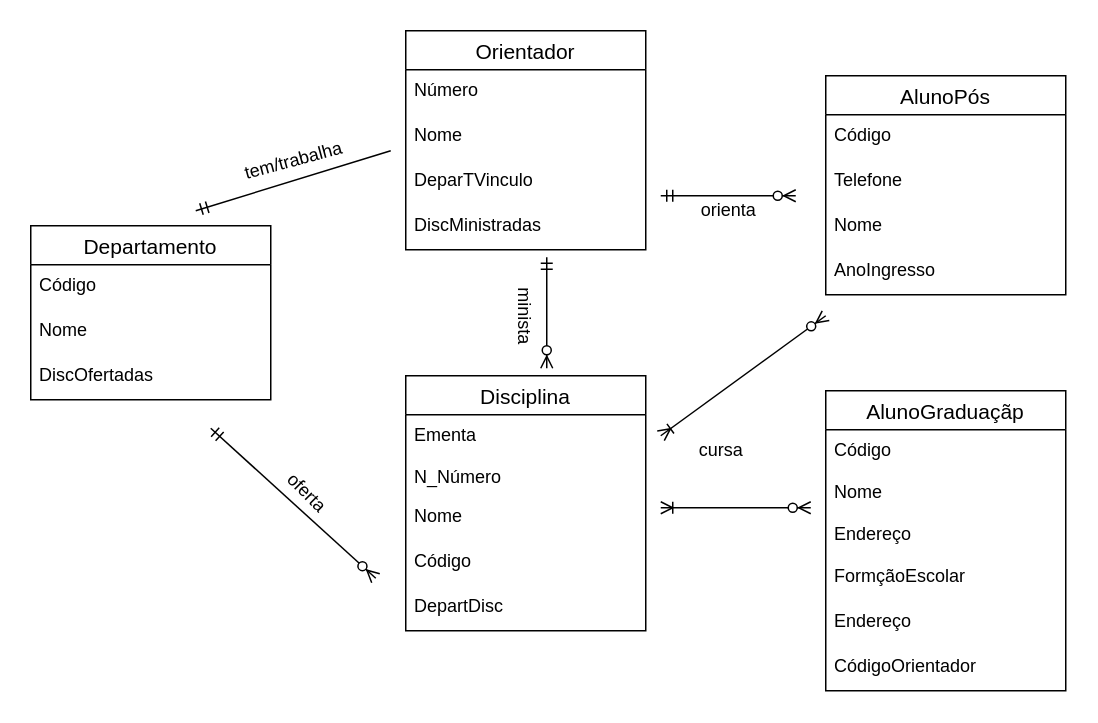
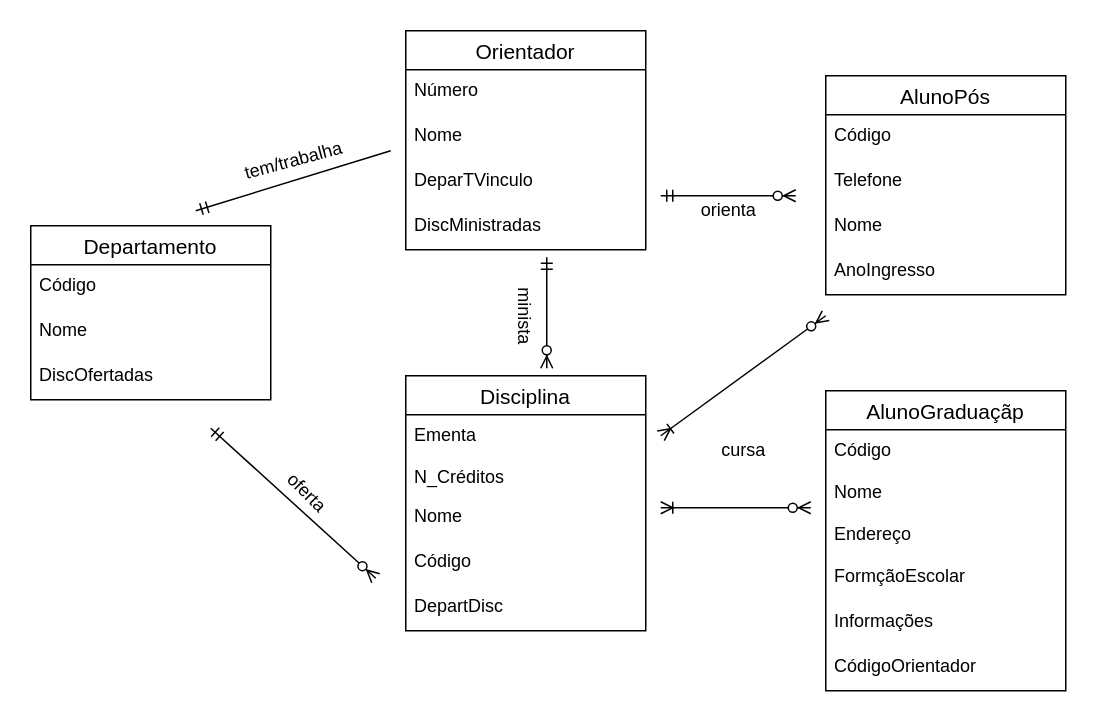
(444, 435) -> (444, 435)
(721, 451) -> (743, 451)
(874, 621) -> (889, 621)
